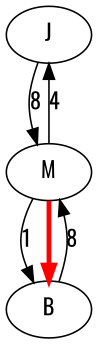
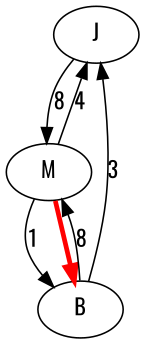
none -> (107, 181)
